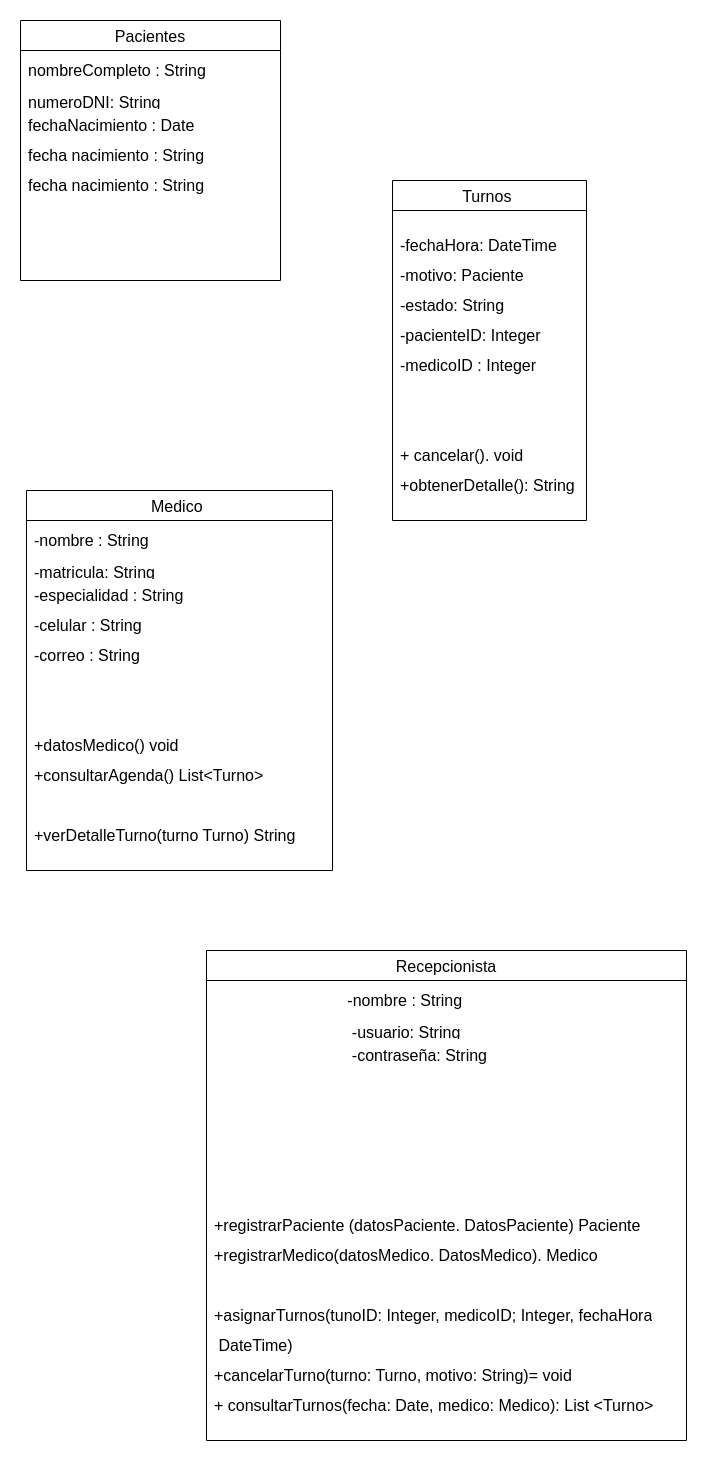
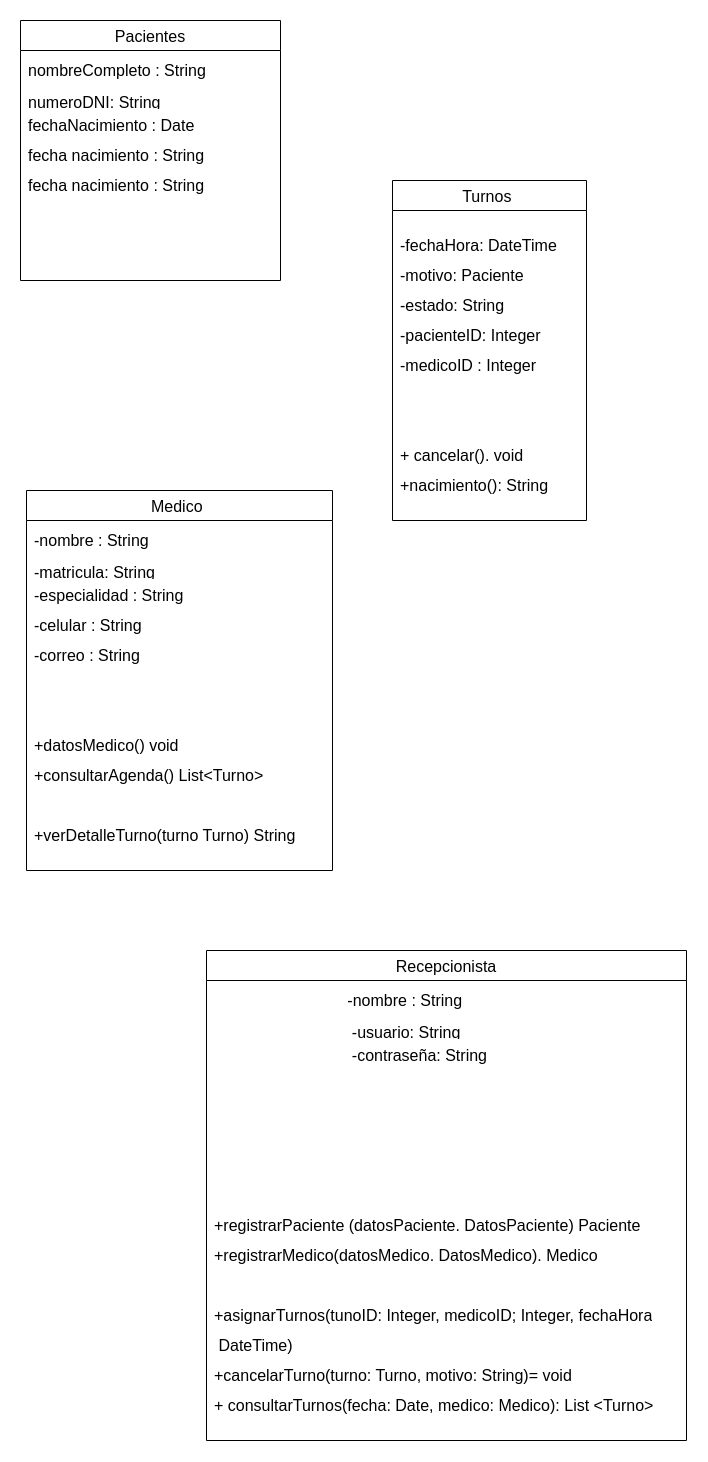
(494, 486) -> (484, 486)
